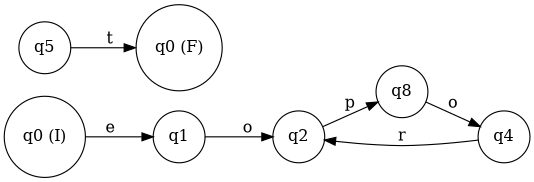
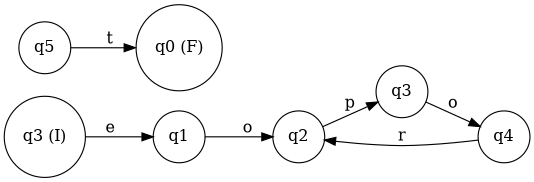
(402, 92) -> (402, 92)
(45, 137) -> (45, 137)
